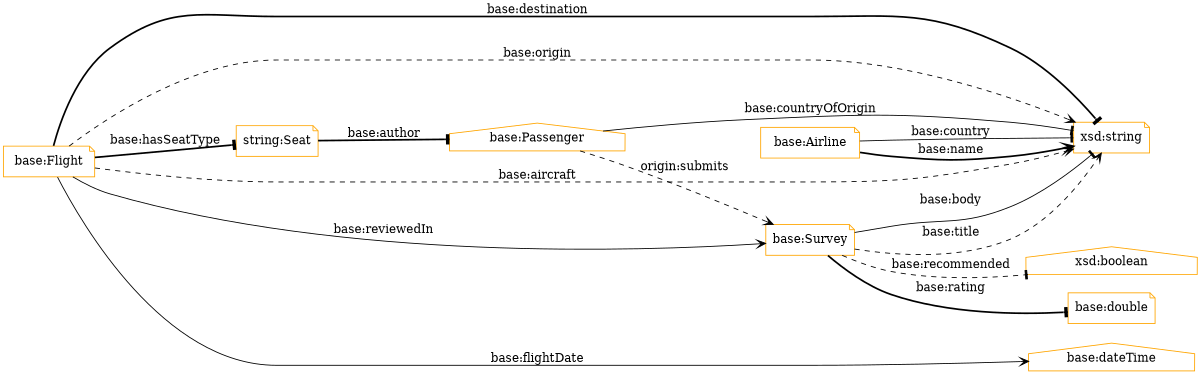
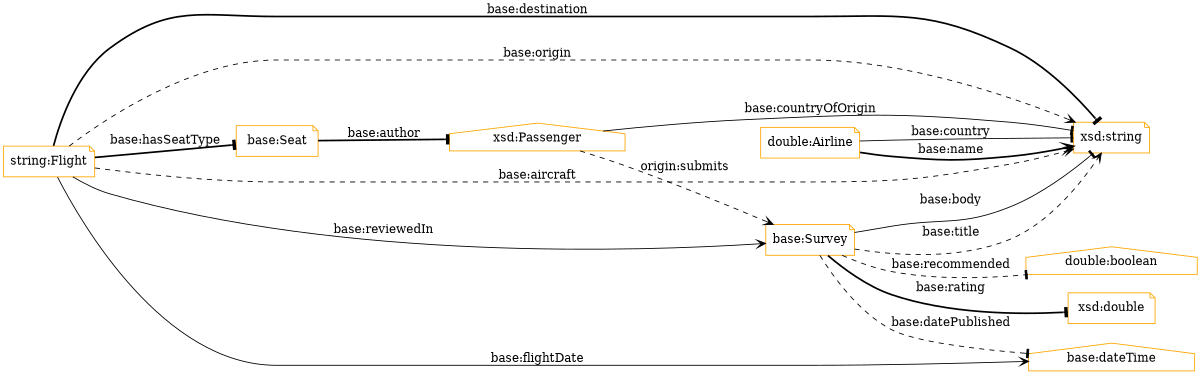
(537, 138) -> (537, 138)
(277, 141) -> (277, 141)
(810, 143) -> (810, 143)
(49, 161) -> (49, 161)
(1112, 262) -> (1112, 262)
(1112, 308) -> (1112, 308)
none -> (906, 335)
